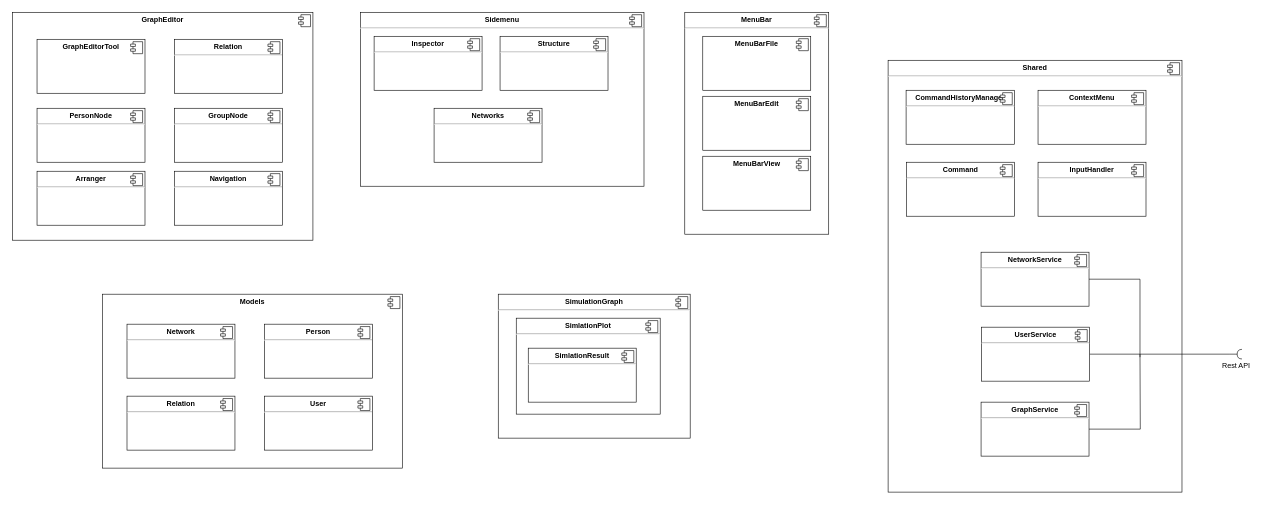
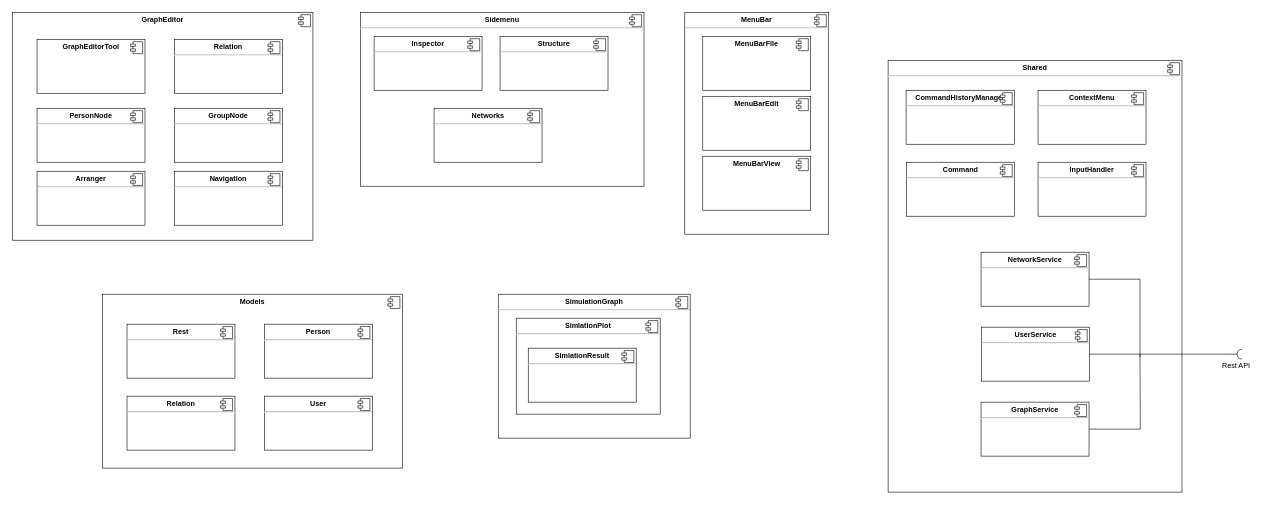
(141, 324) -> (135, 324)
